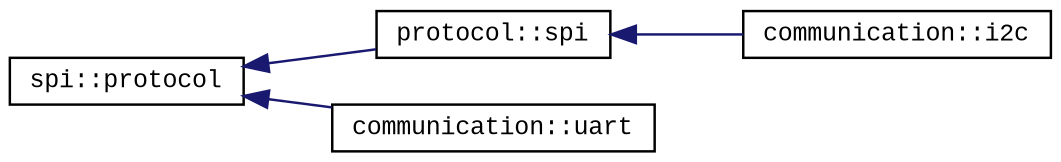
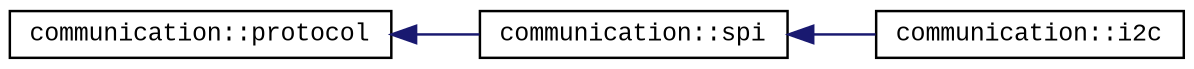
(493, 34) -> (634, 34)
(127, 81) -> (201, 34)
(493, 128) -> none
